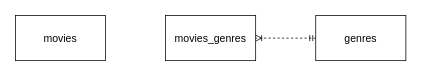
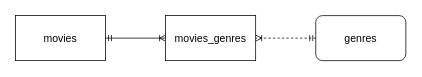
none -> (135, 38)
(360, 38) -> (360, 38)
